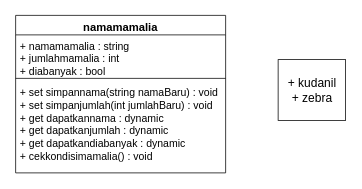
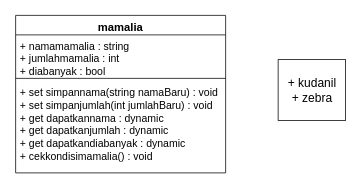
(120, 27) -> (120, 27)
